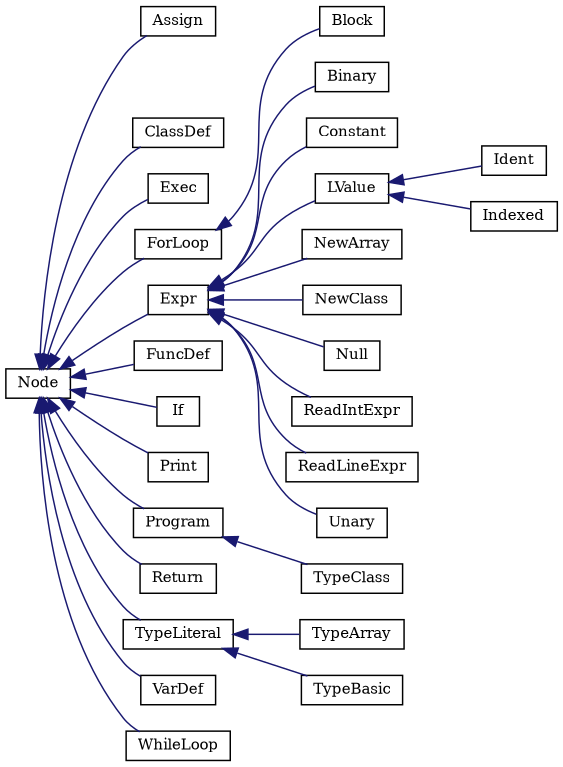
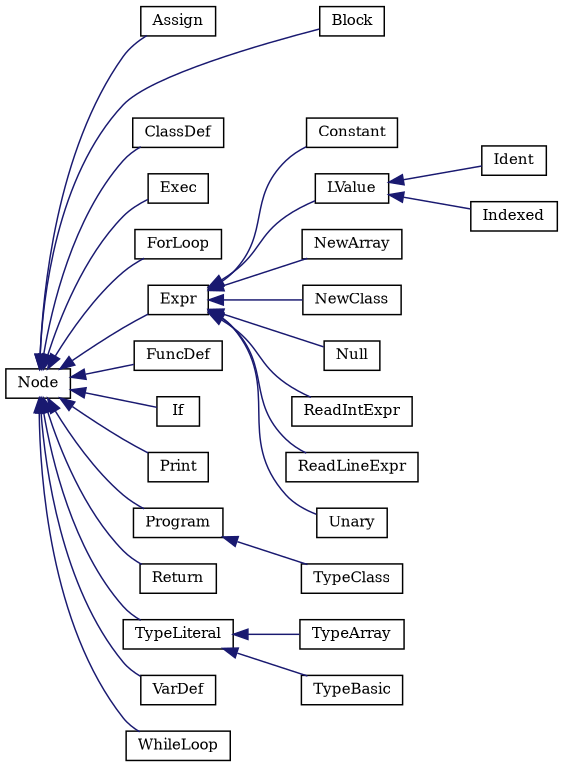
(352, 77) -> none
(259, 116) -> (106, 127)
